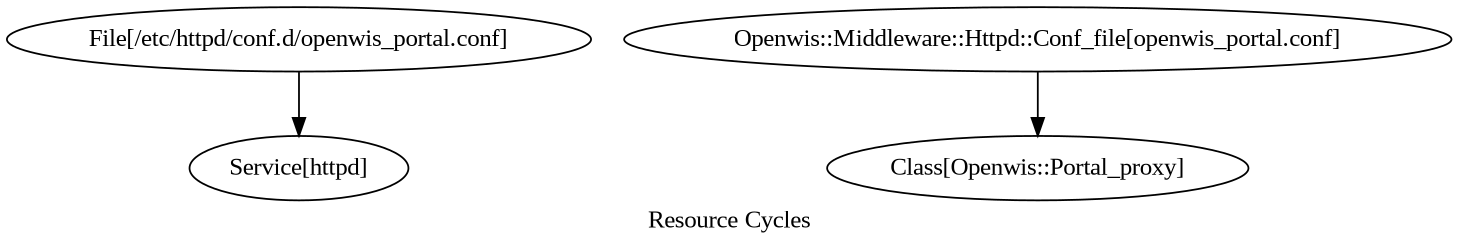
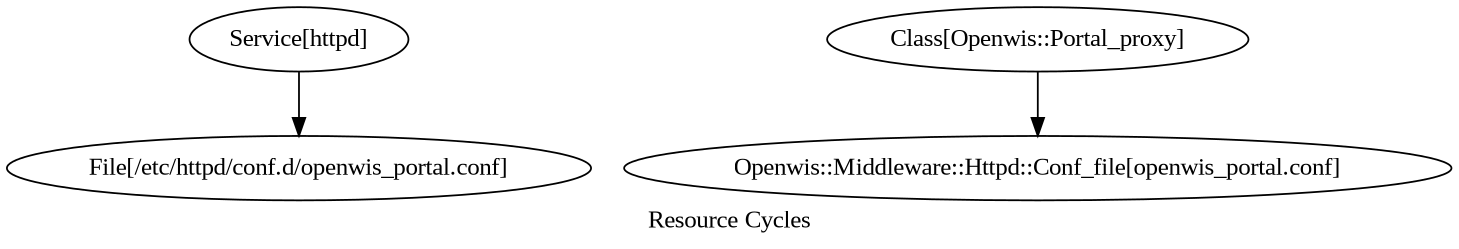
(299, 95) -> (299, 95)
(1038, 95) -> (1038, 95)
